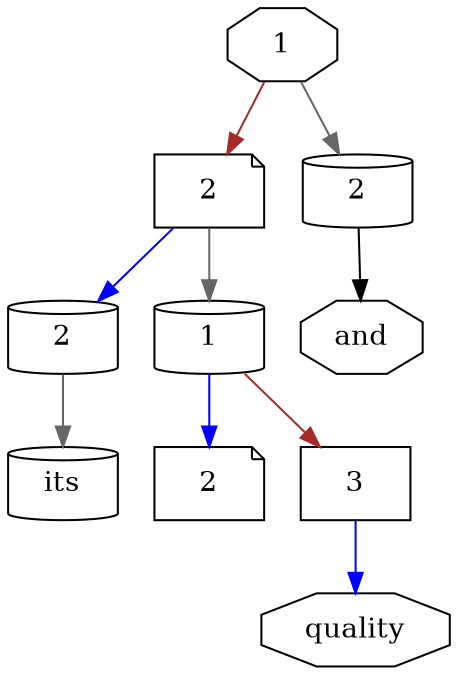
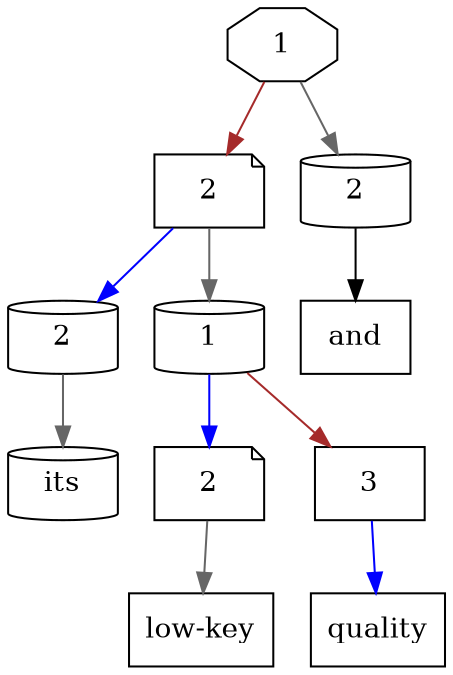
(362, 337) -> (356, 337)
none -> (201, 630)
(356, 630) -> (378, 630)
